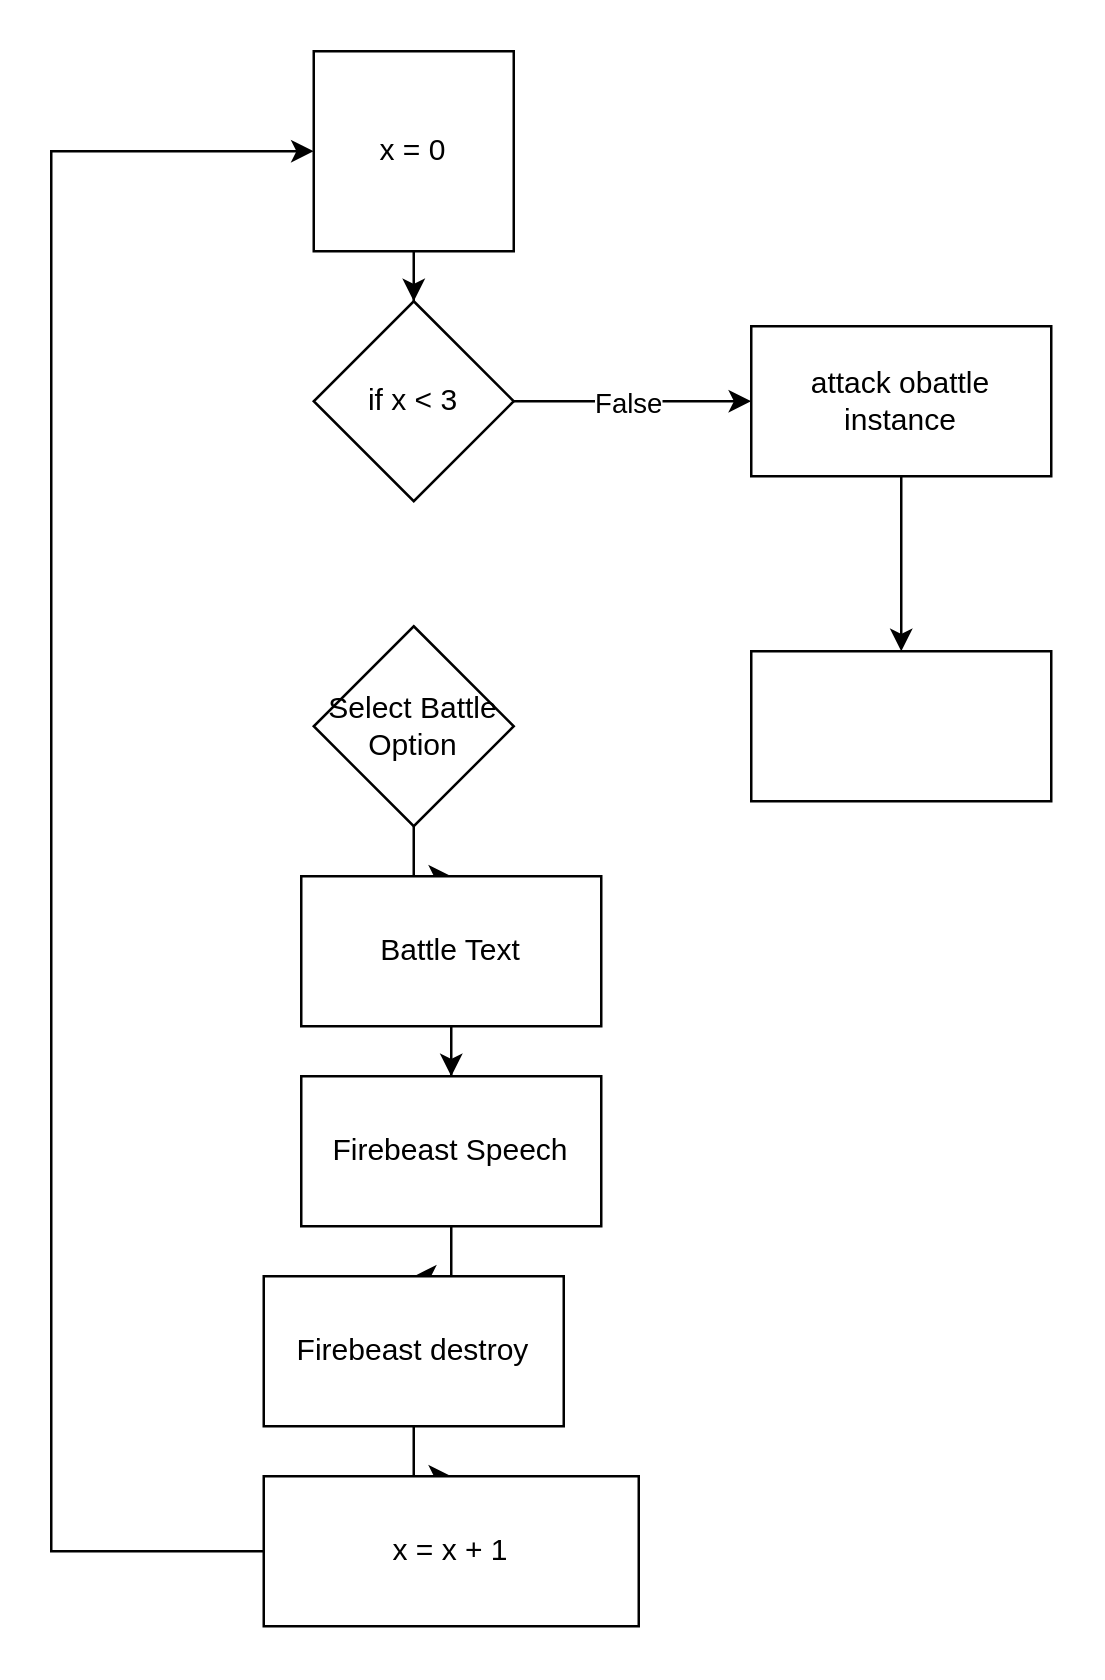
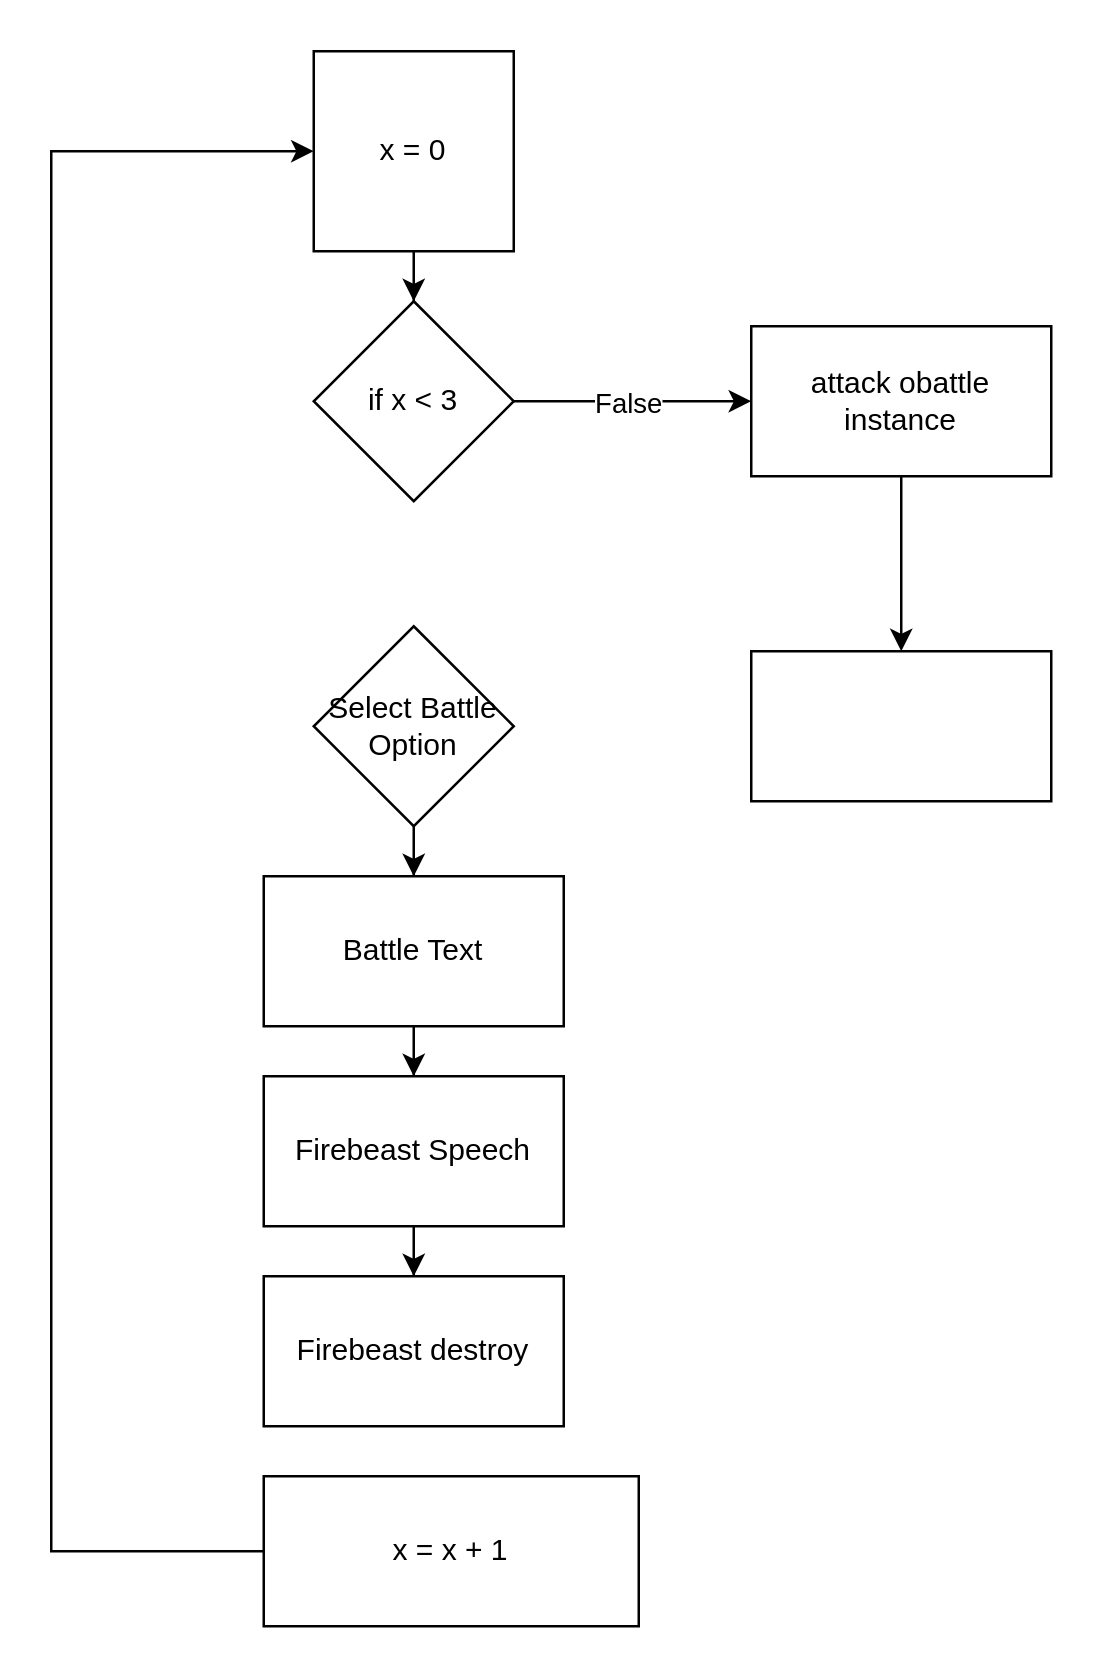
(451, 951) -> (414, 951)
(451, 1151) -> (414, 1151)
(414, 1452) -> none
